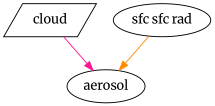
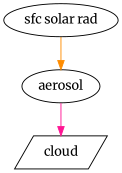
(162, 20) -> (61, 20)
(75, 50) -> (61, 115)
